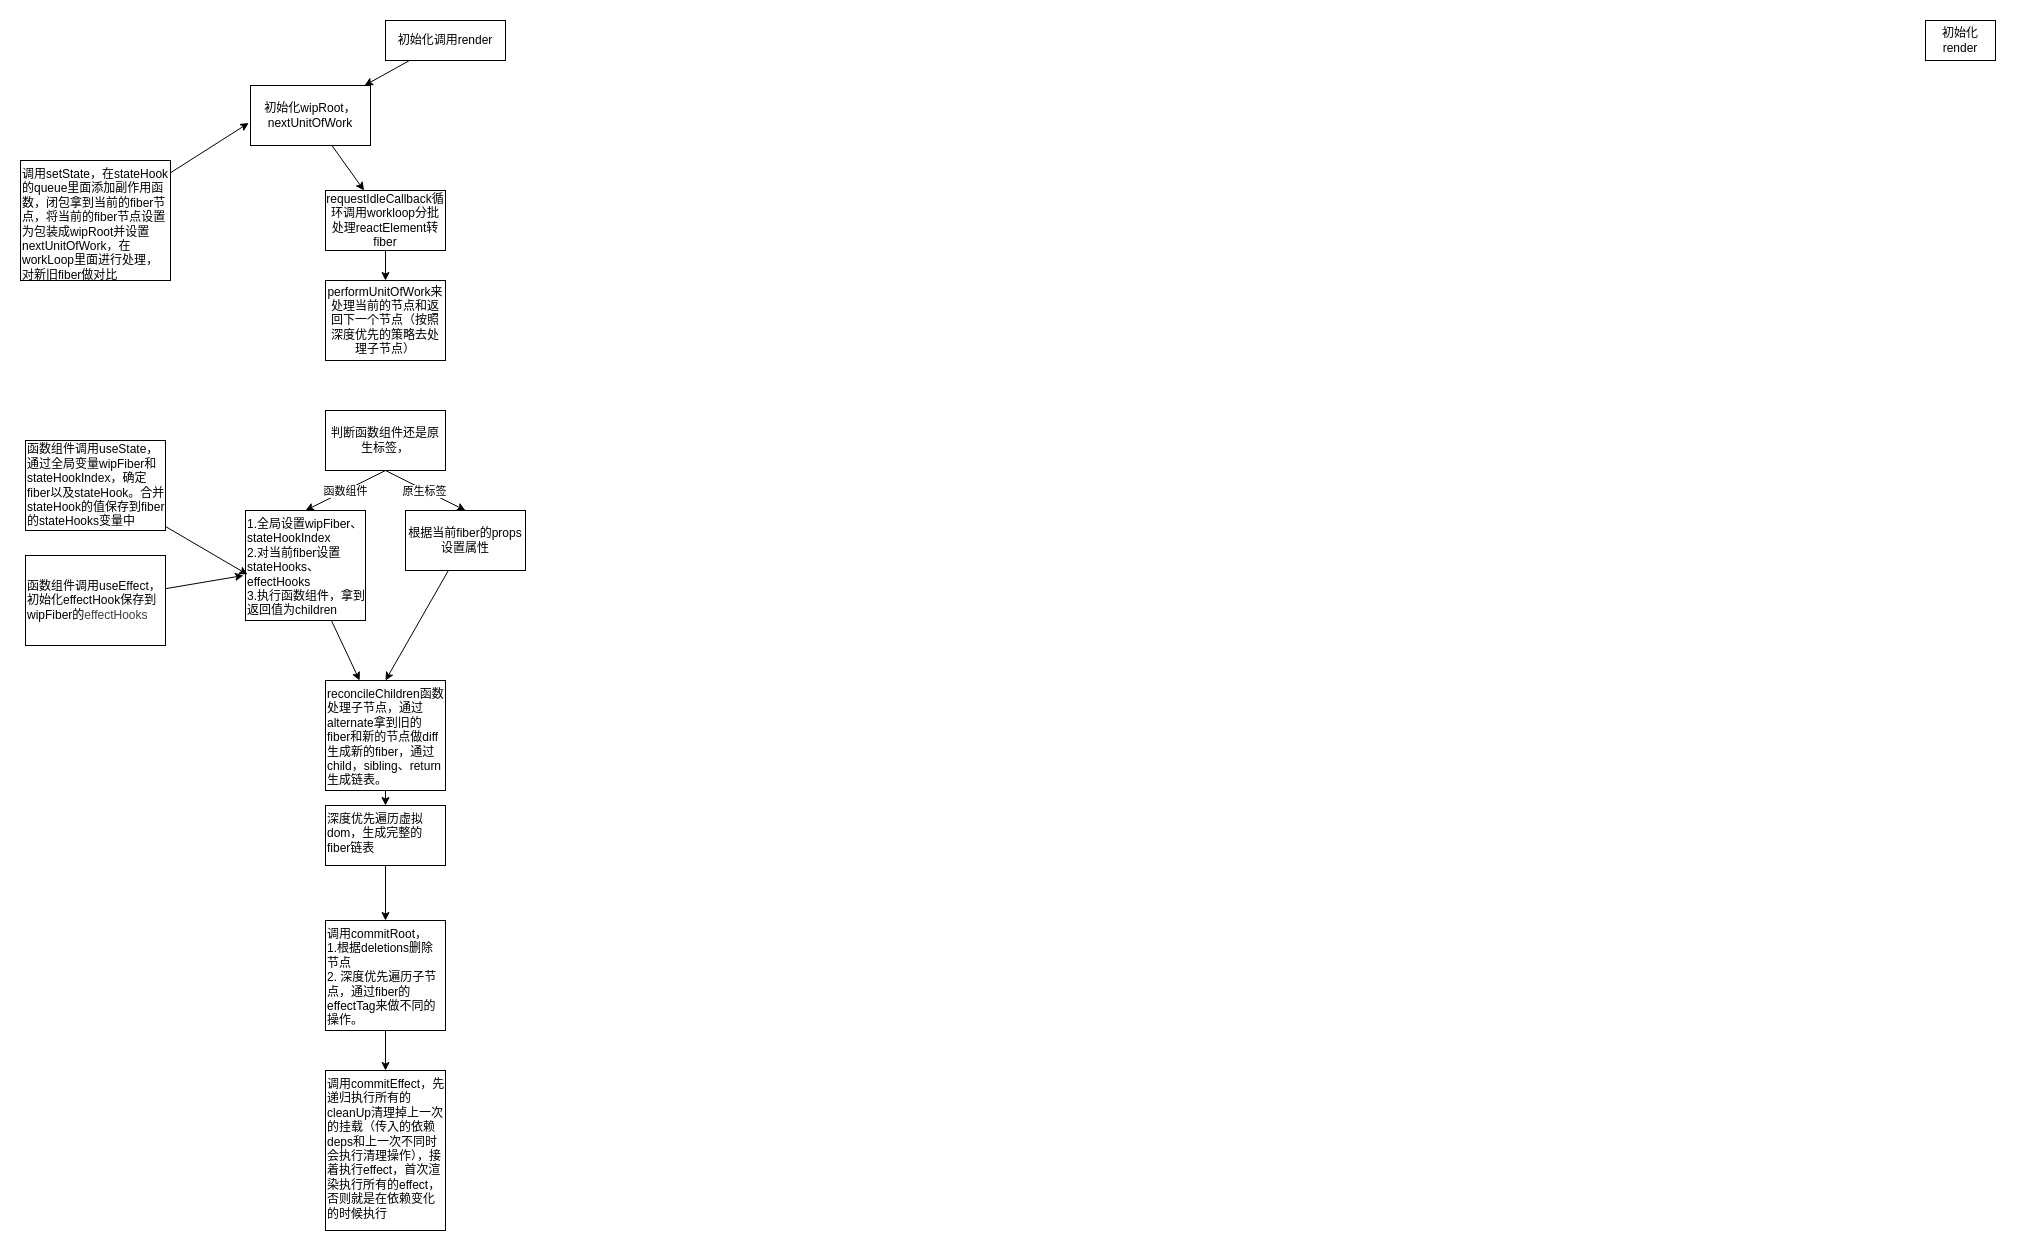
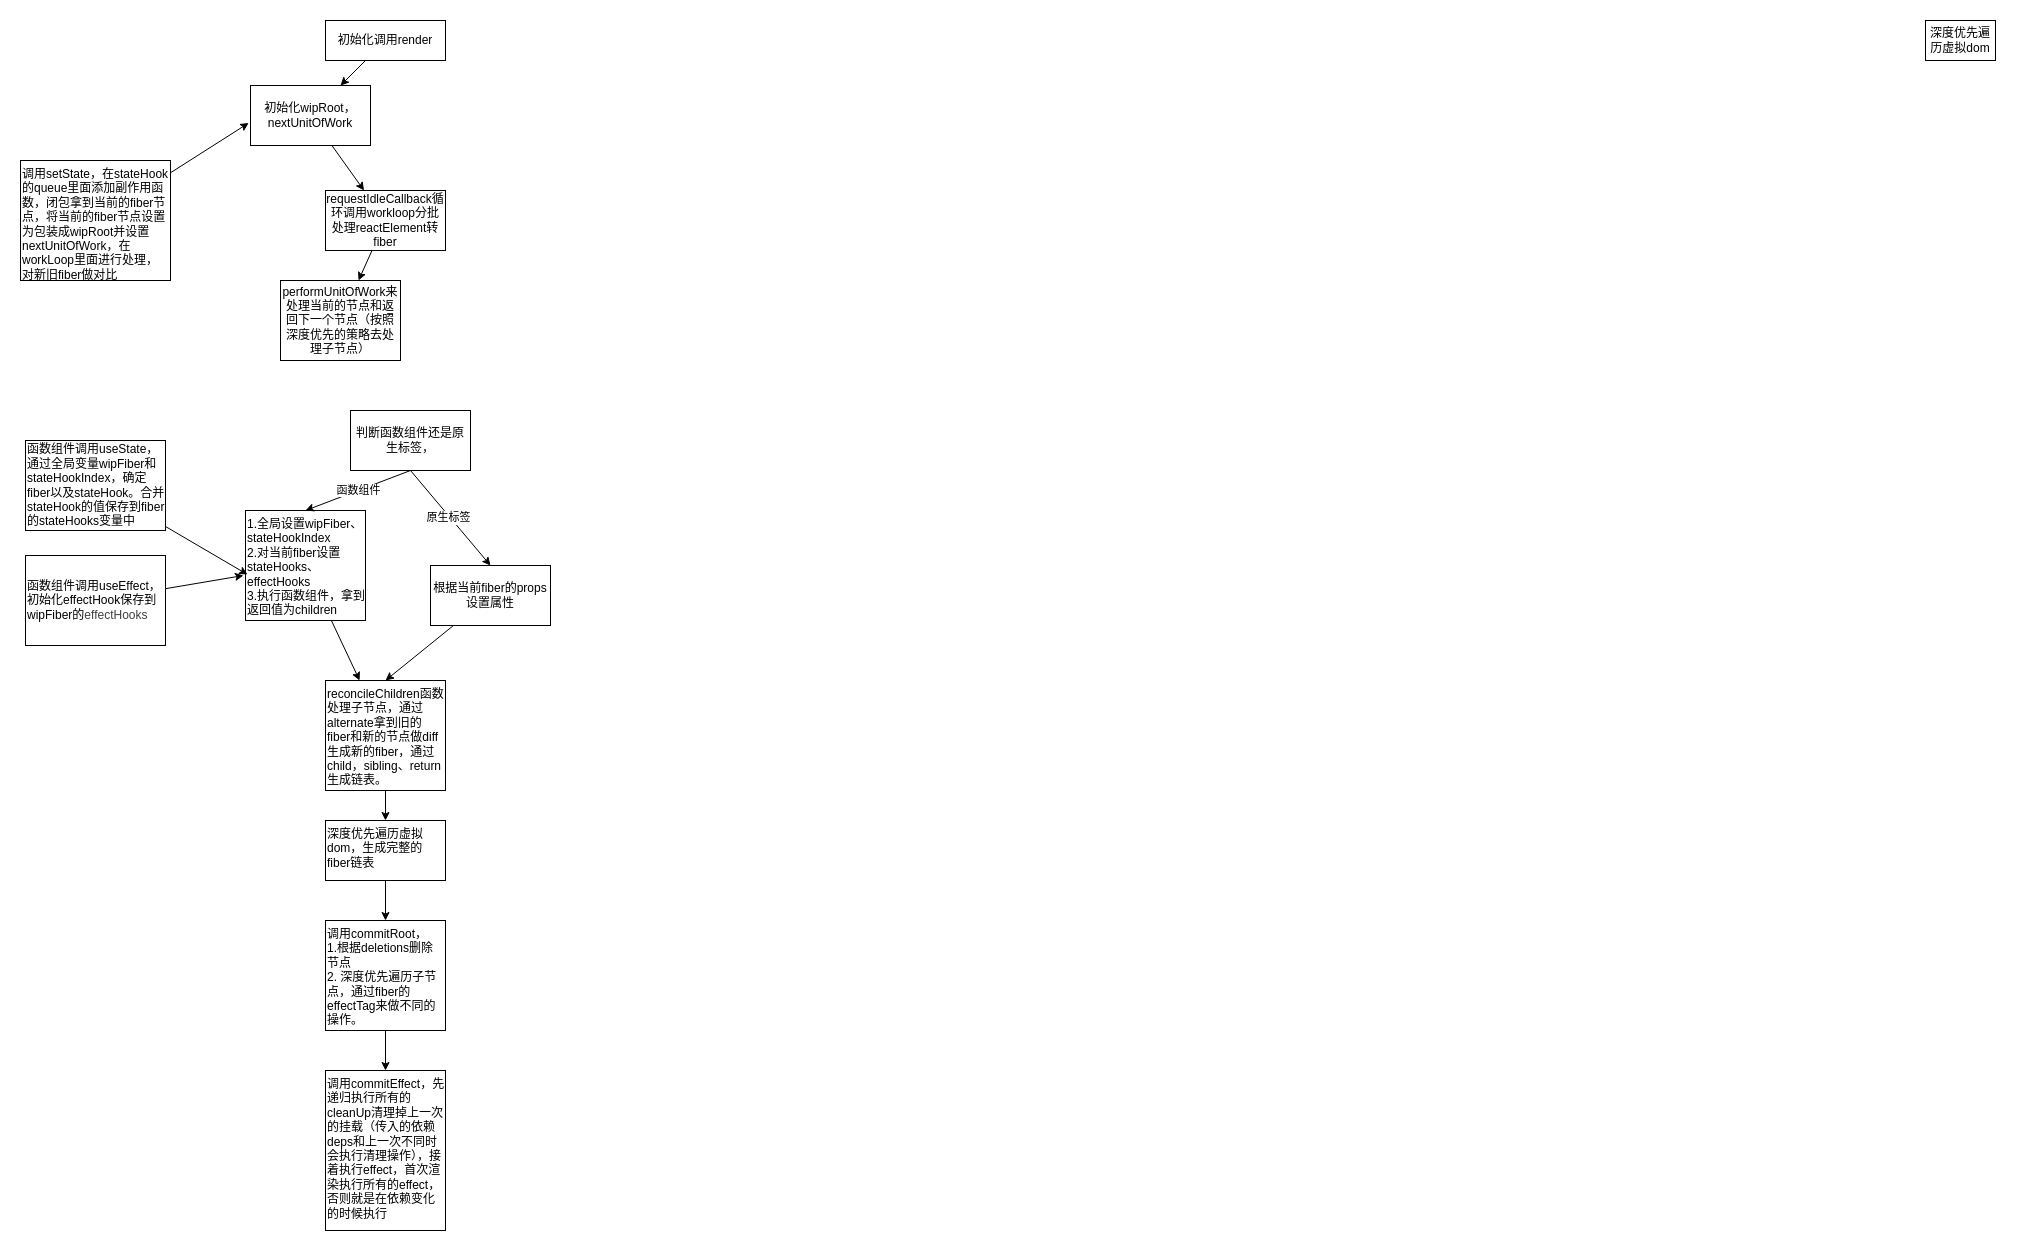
(446, 41) -> (386, 41)
(1961, 41) -> (1961, 41)
(386, 321) -> (341, 321)
(386, 441) -> (411, 441)
(466, 541) -> (491, 596)
(386, 836) -> (386, 851)
